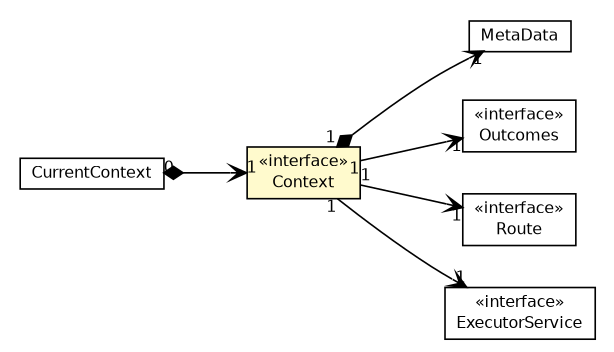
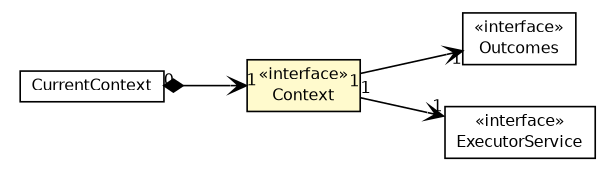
(519, 36) -> none
(519, 220) -> none
